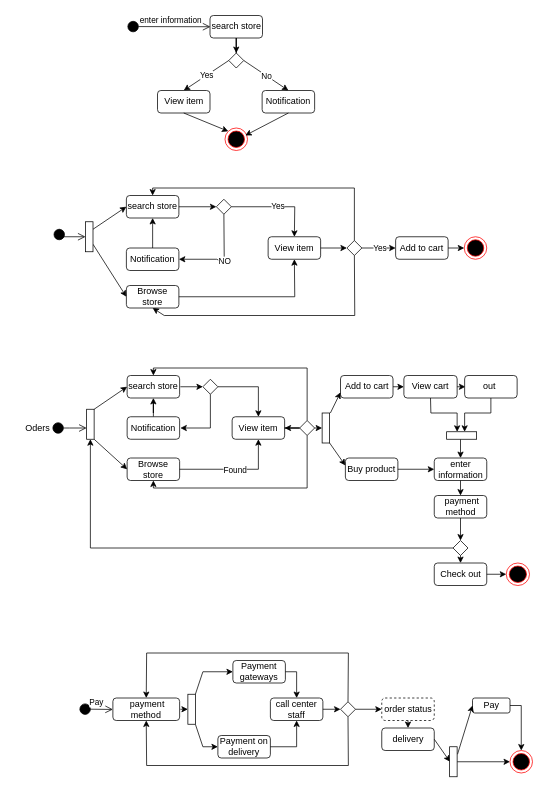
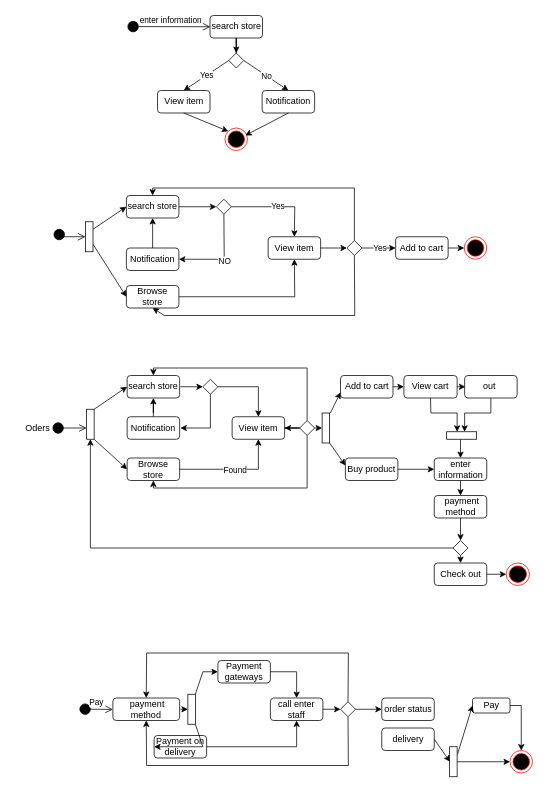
(259, 672) -> (244, 672)
(297, 709) -> (297, 709)
(408, 709) -> (408, 709)
(408, 722) -> none
(244, 747) -> (180, 747)
